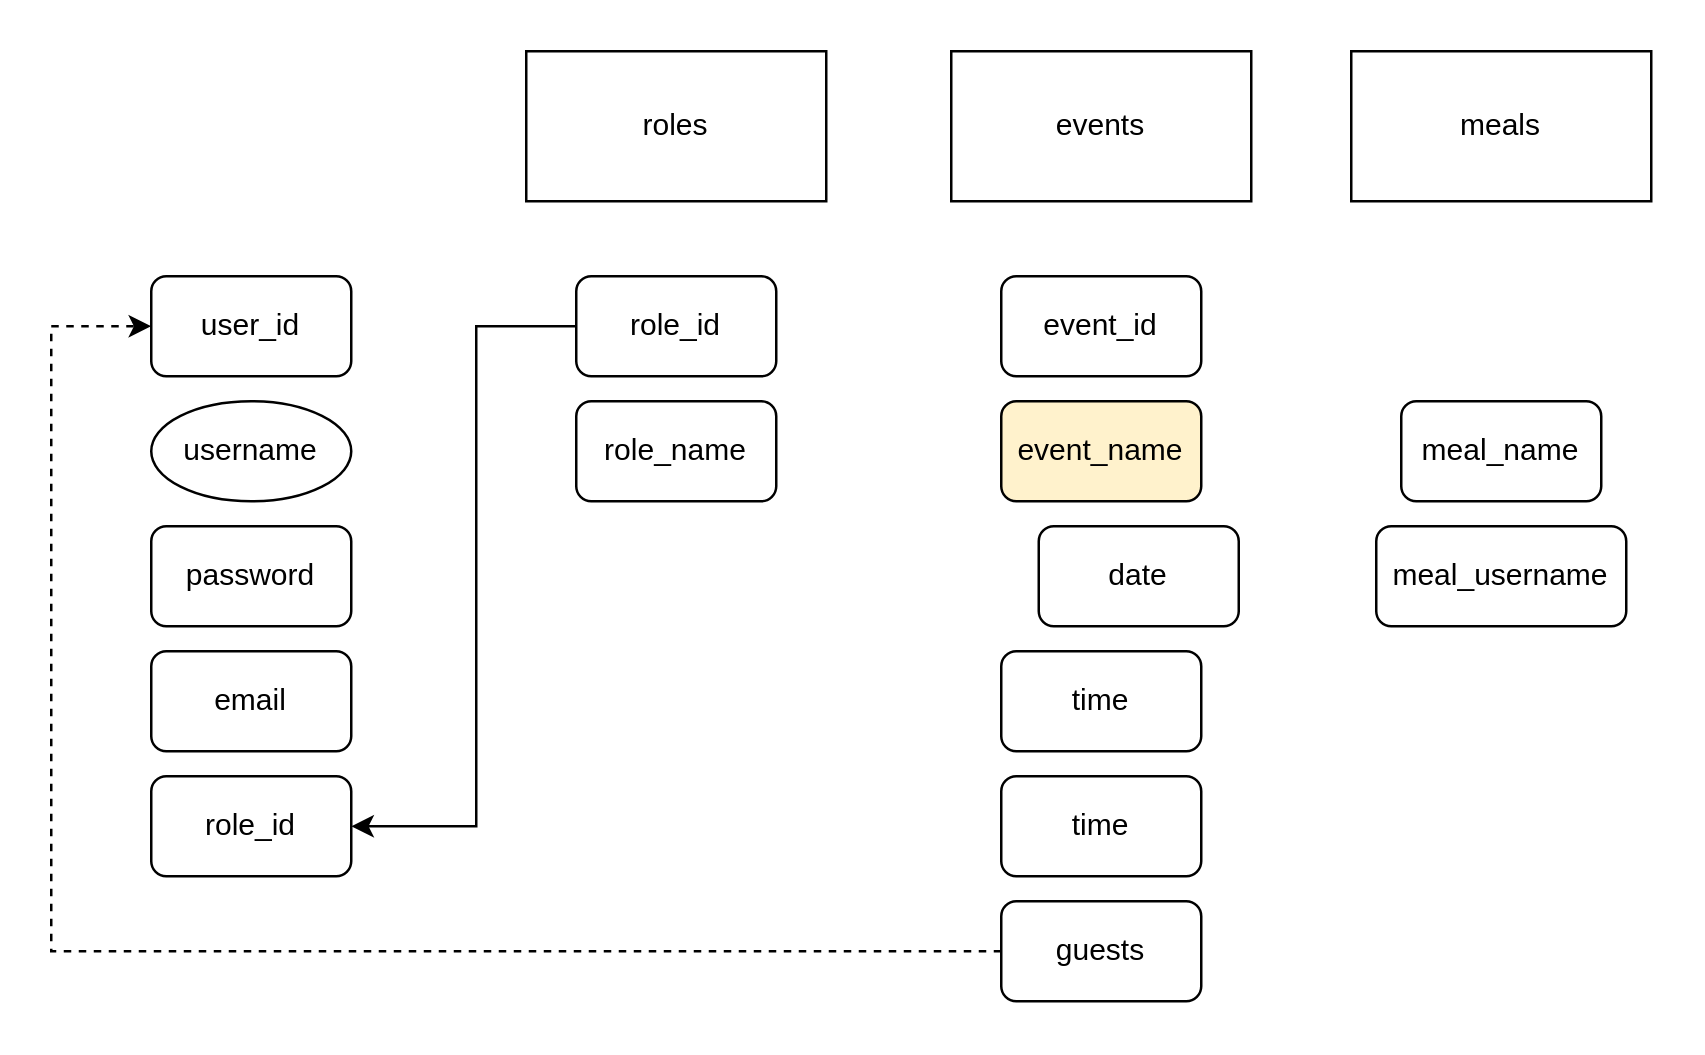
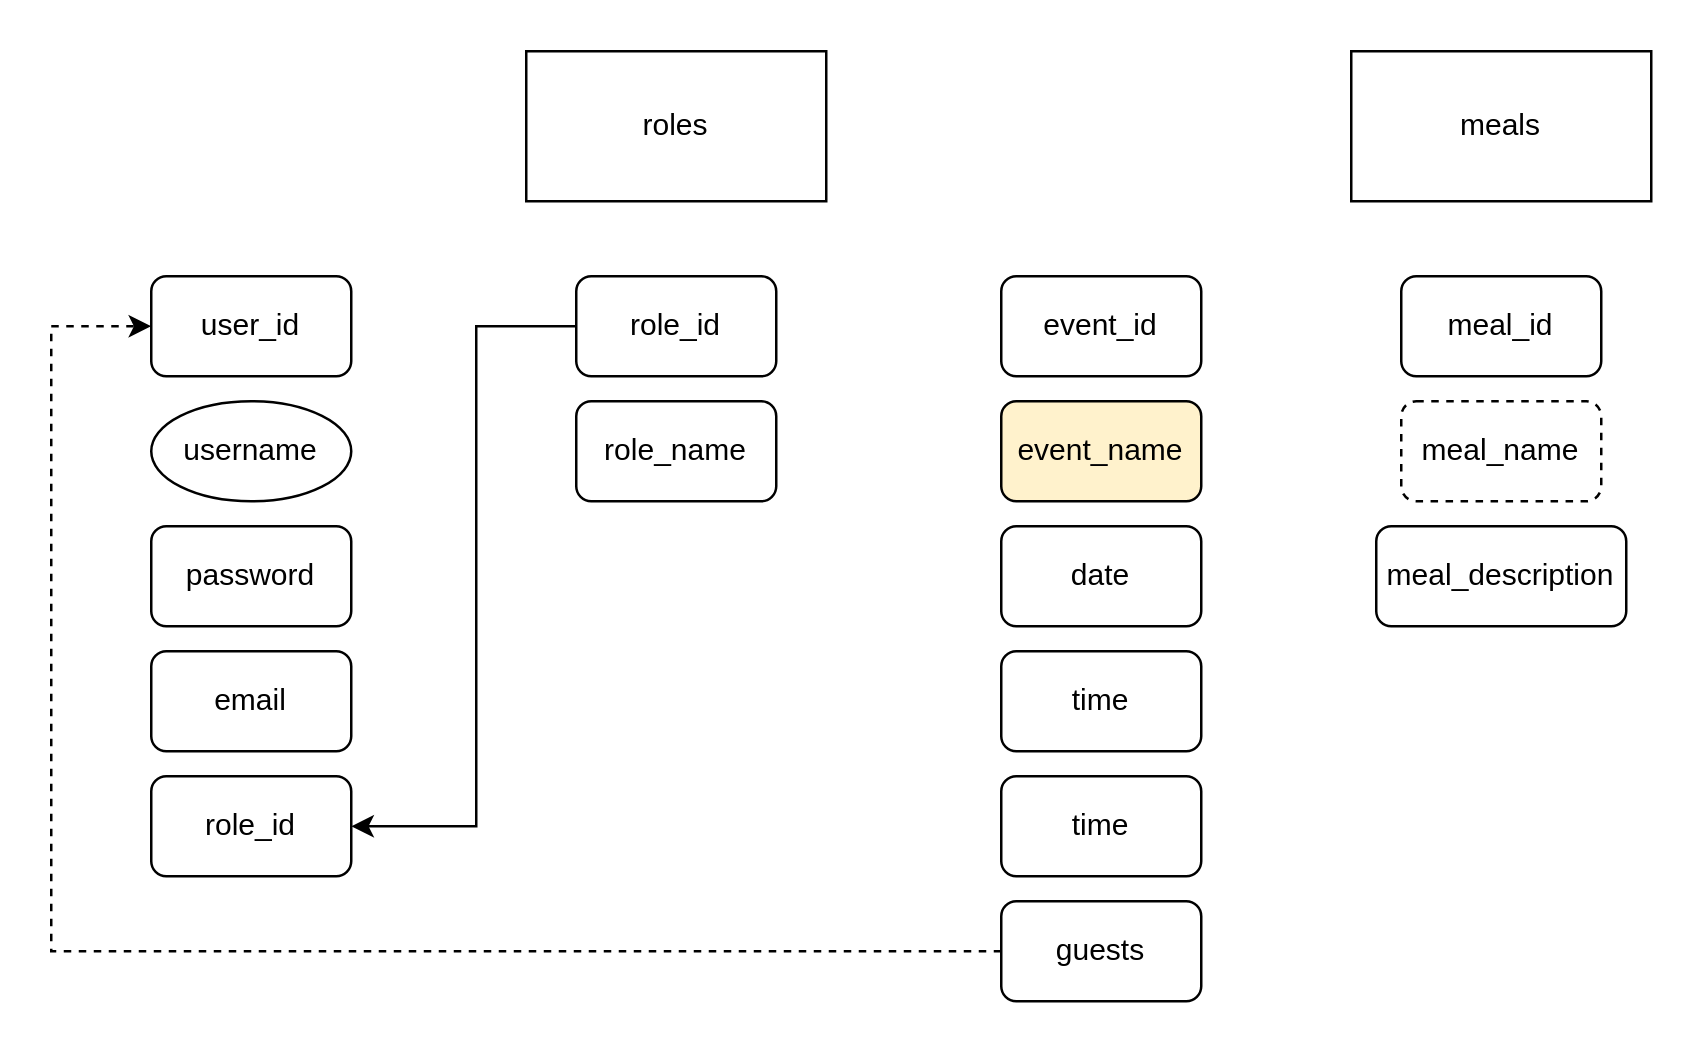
(1101, 126) -> none
none -> (1501, 326)
(1501, 451) -> (1501, 451)
(1139, 576) -> (1101, 576)
(1501, 576) -> (1501, 576)
